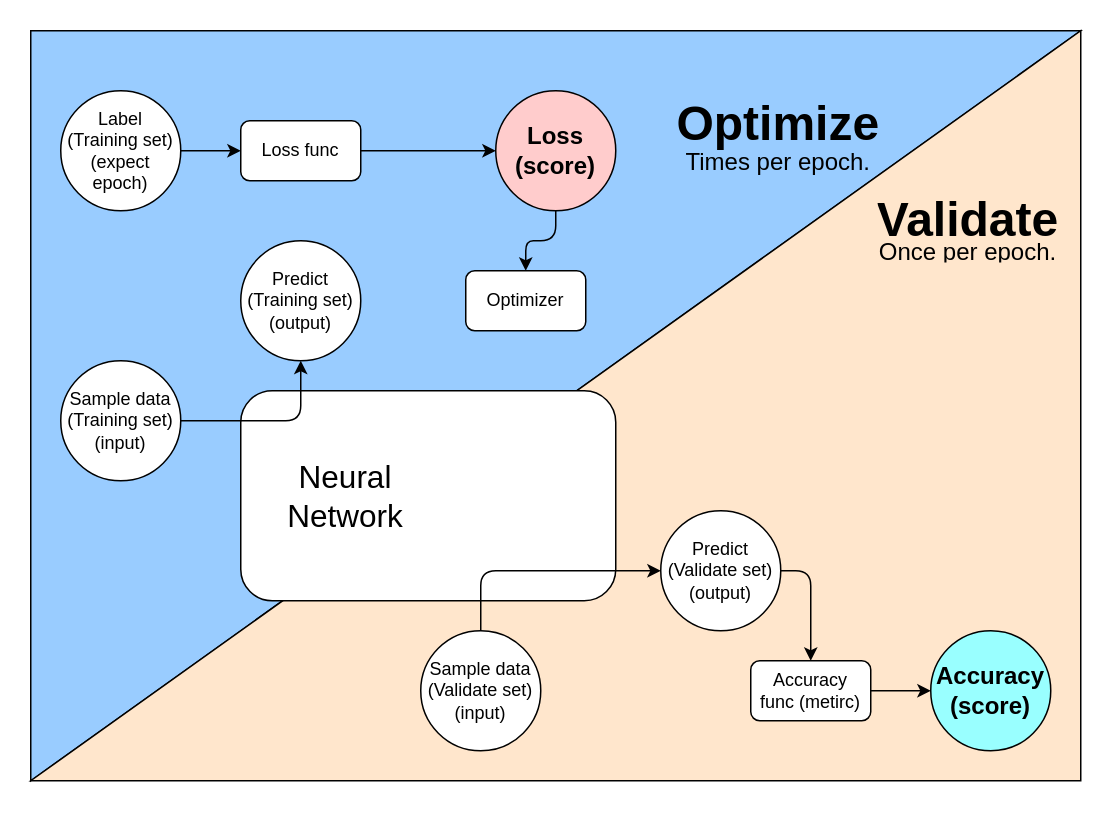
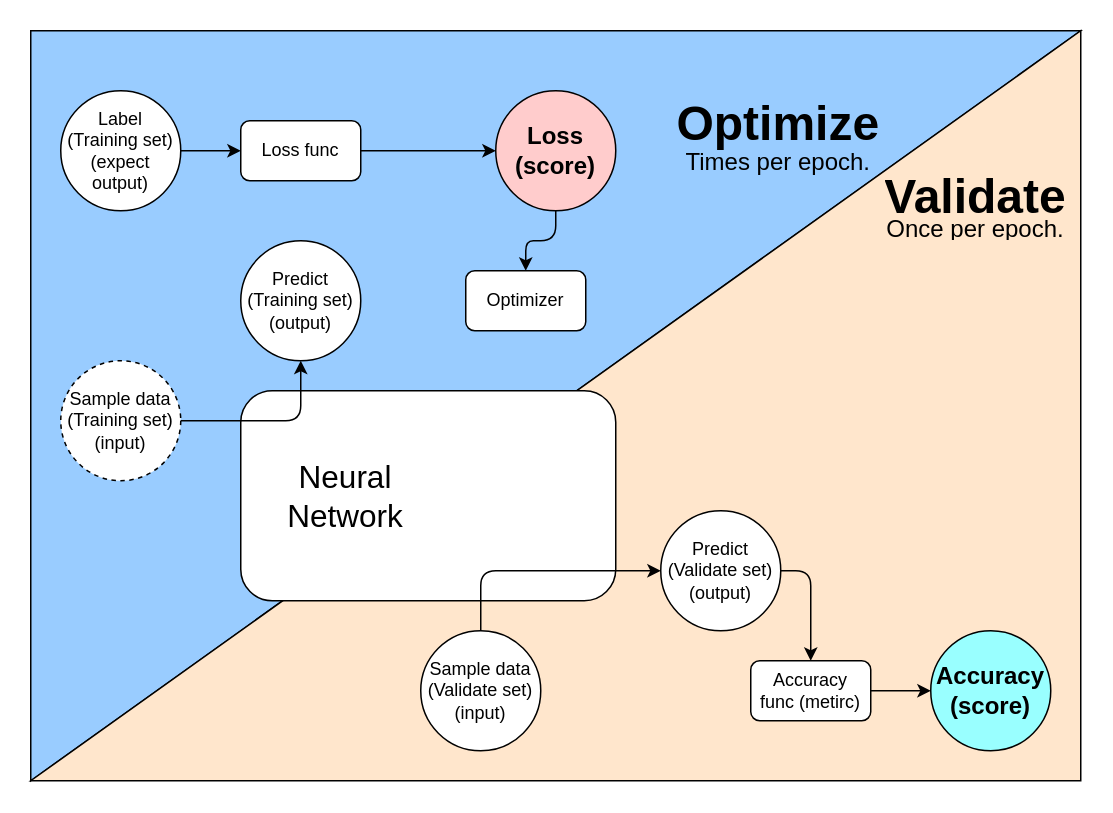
(121, 151) -> (121, 151)
(968, 233) -> (976, 211)
(121, 421) -> (121, 421)
